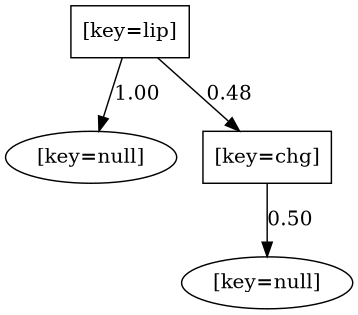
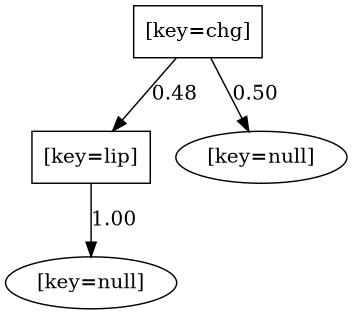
(193, 90) -> (149, 89)
